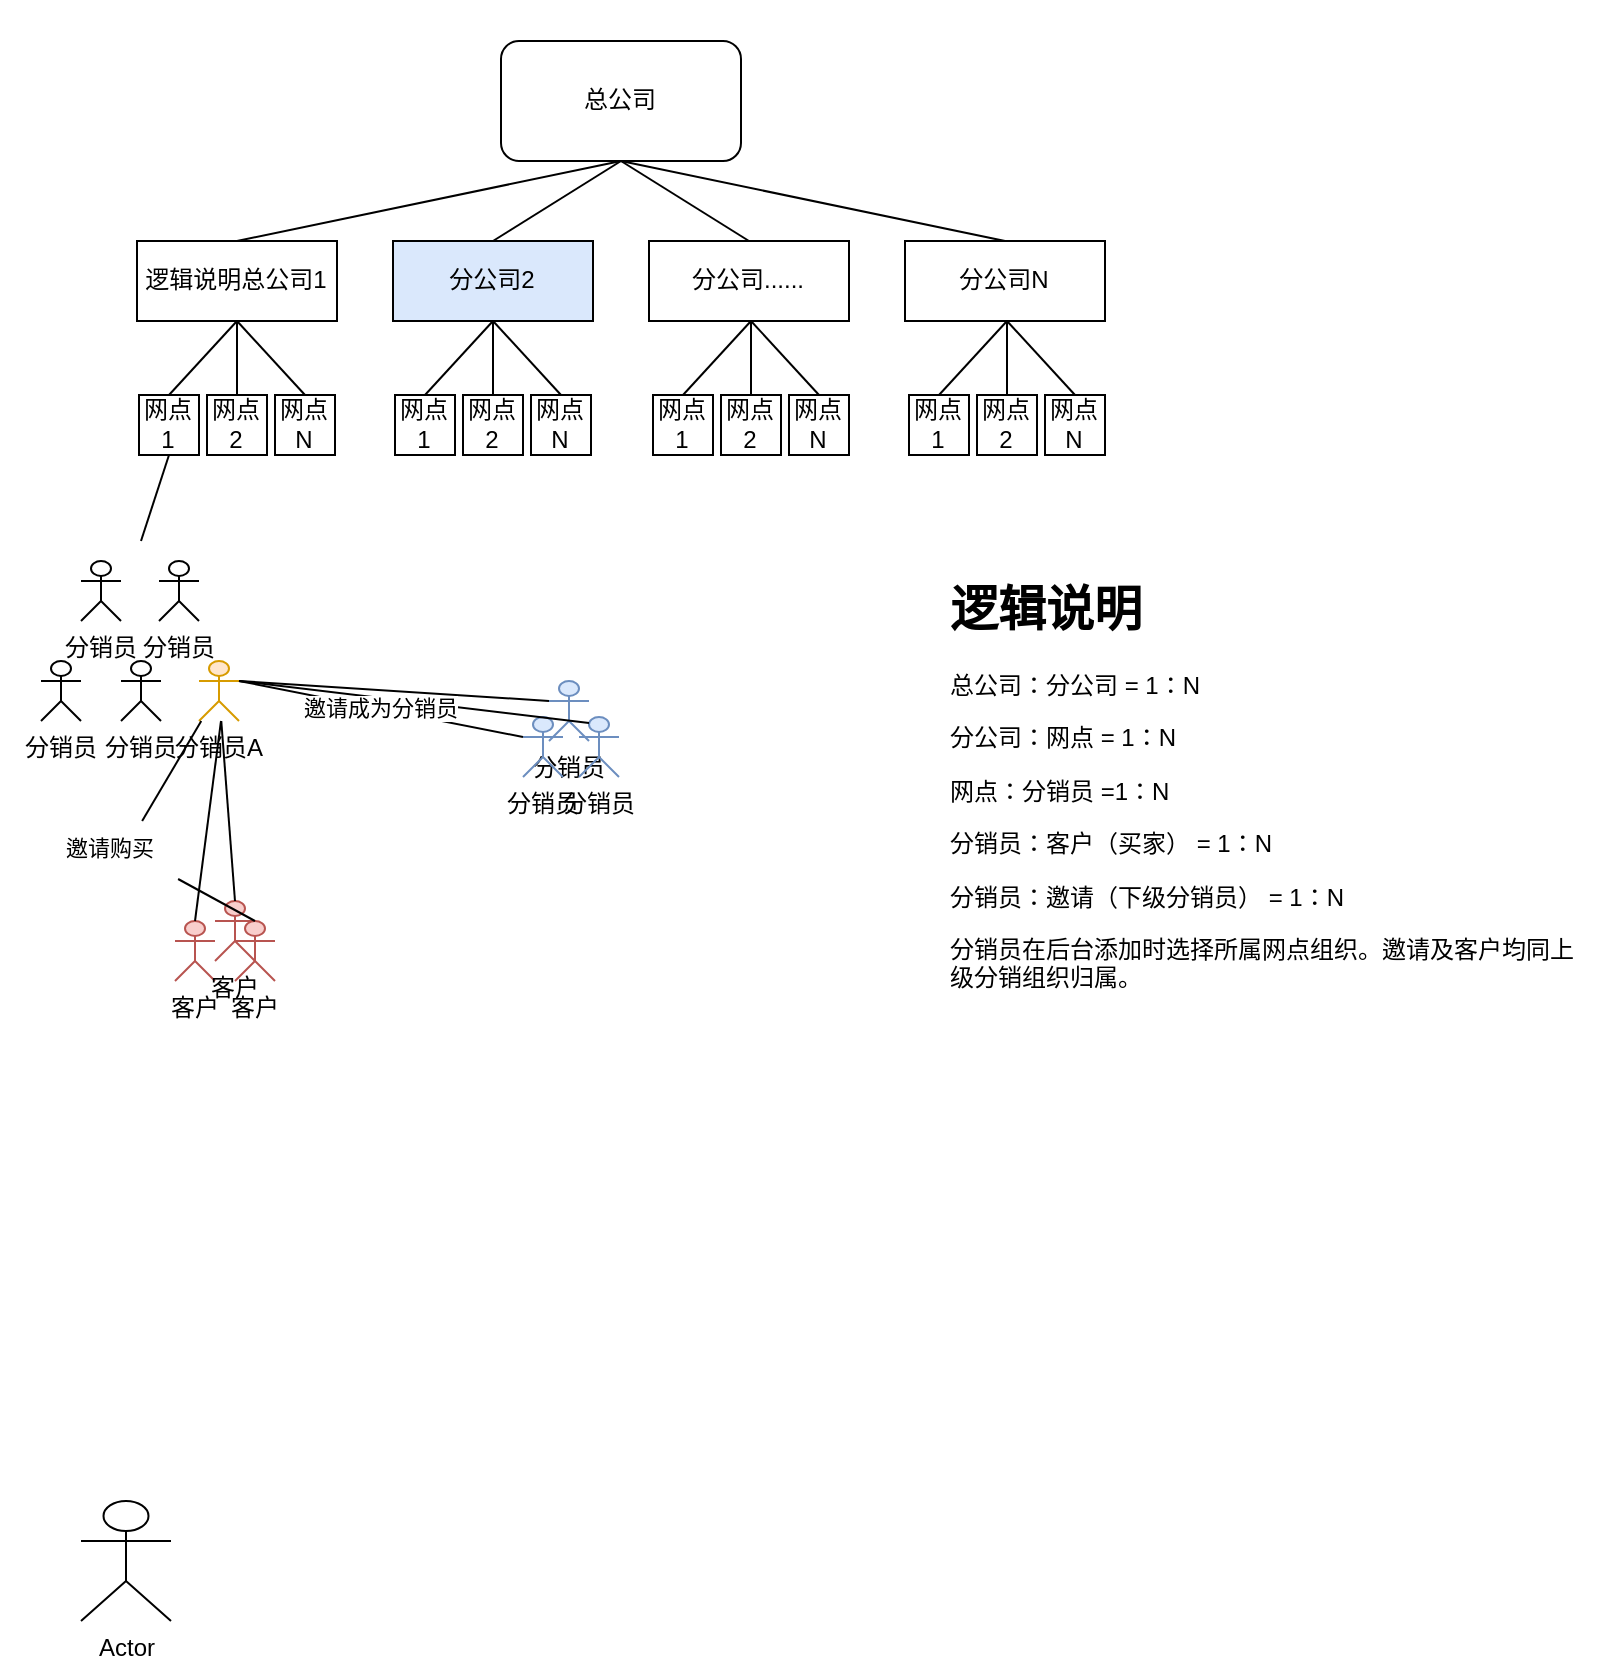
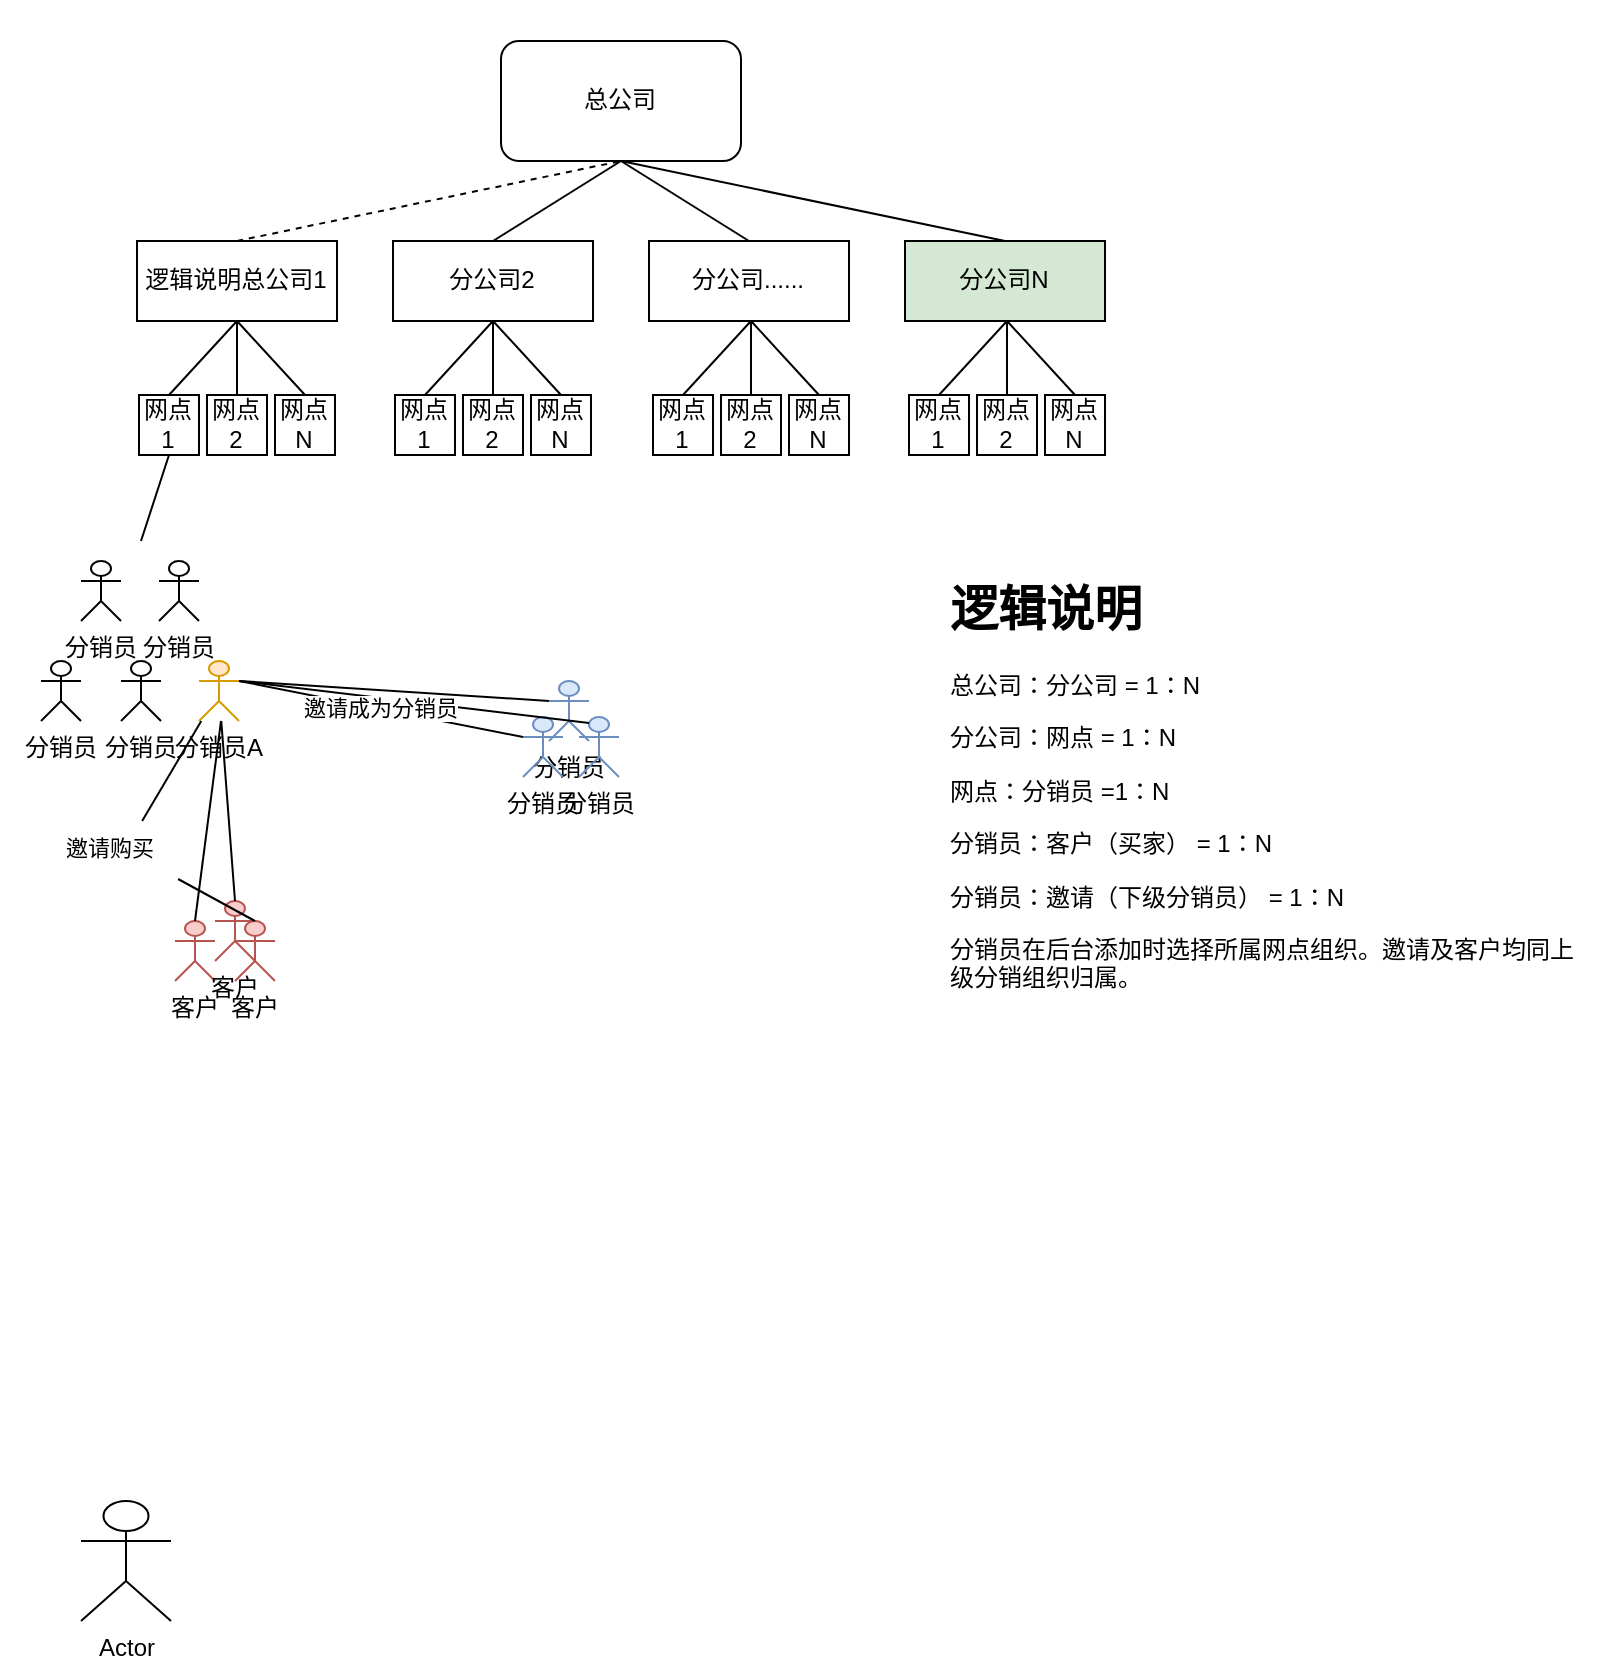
(426, 202) -> (426, 202)
(493, 281) -> (493, 281)
(1005, 281) -> (1005, 281)
